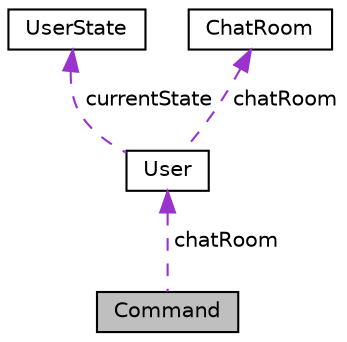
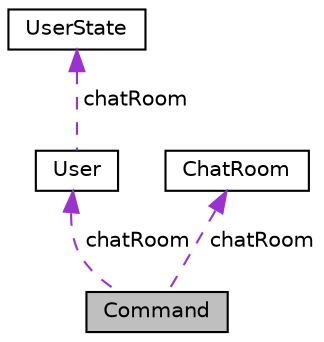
(147, 100) -> (133, 100)
(215, 111) -> (192, 251)
